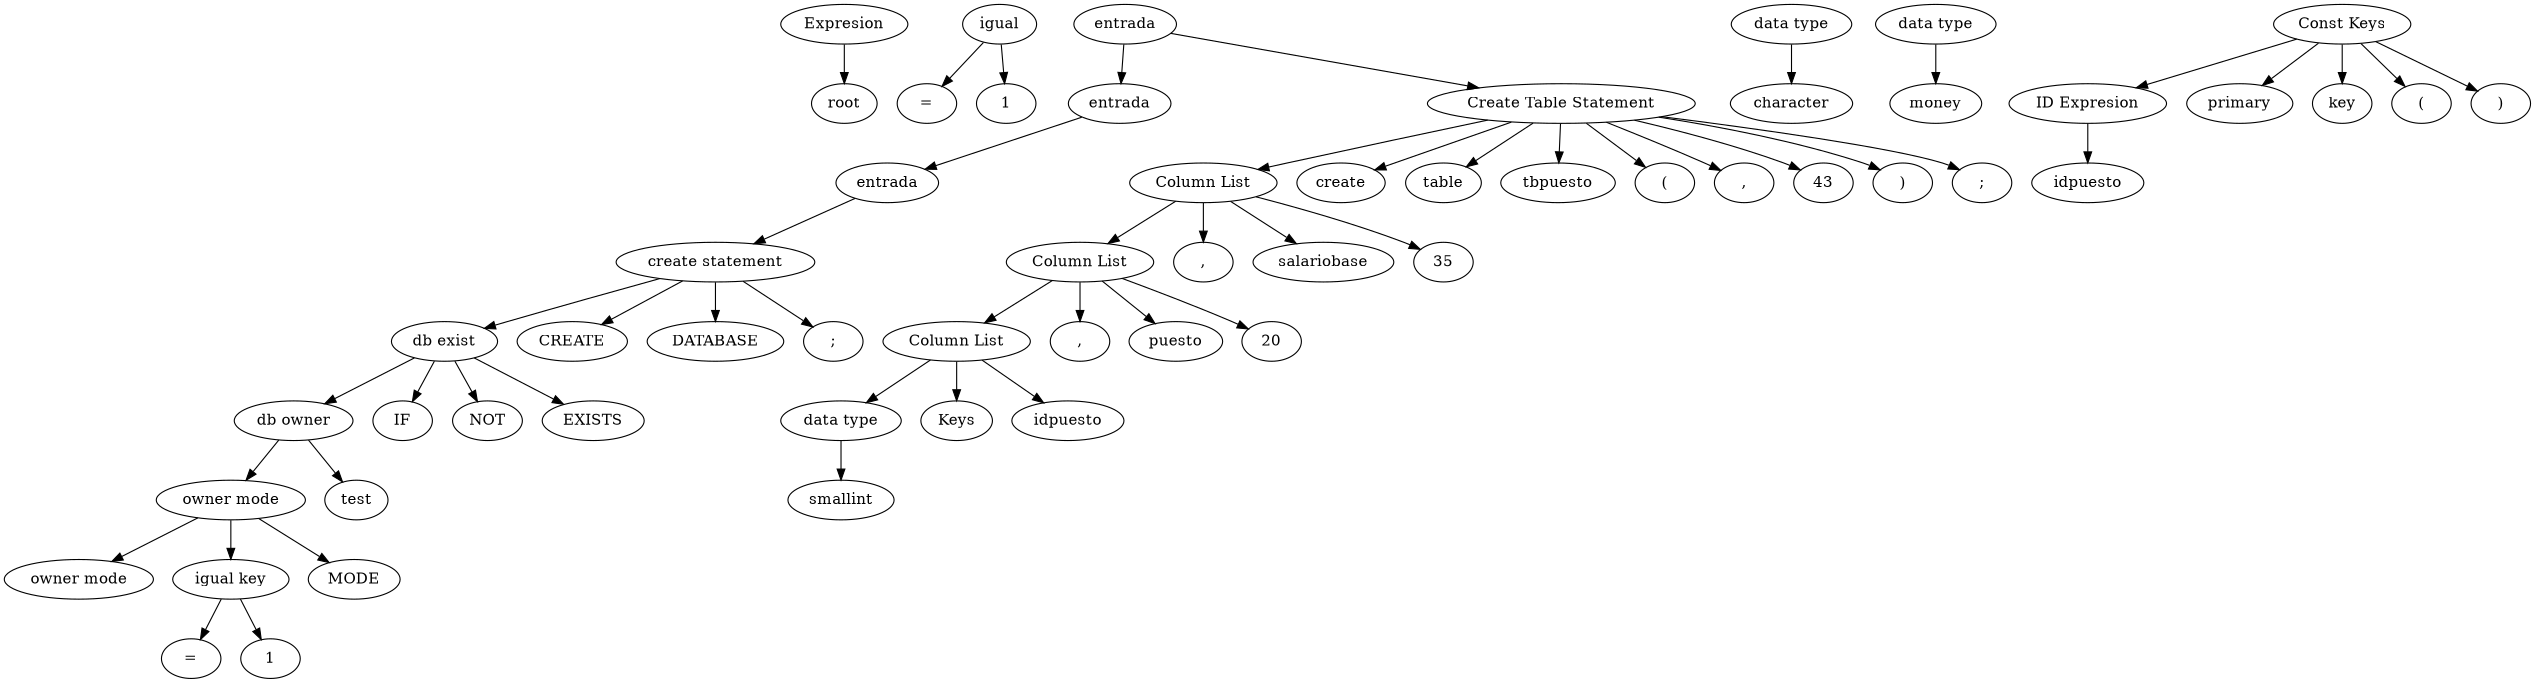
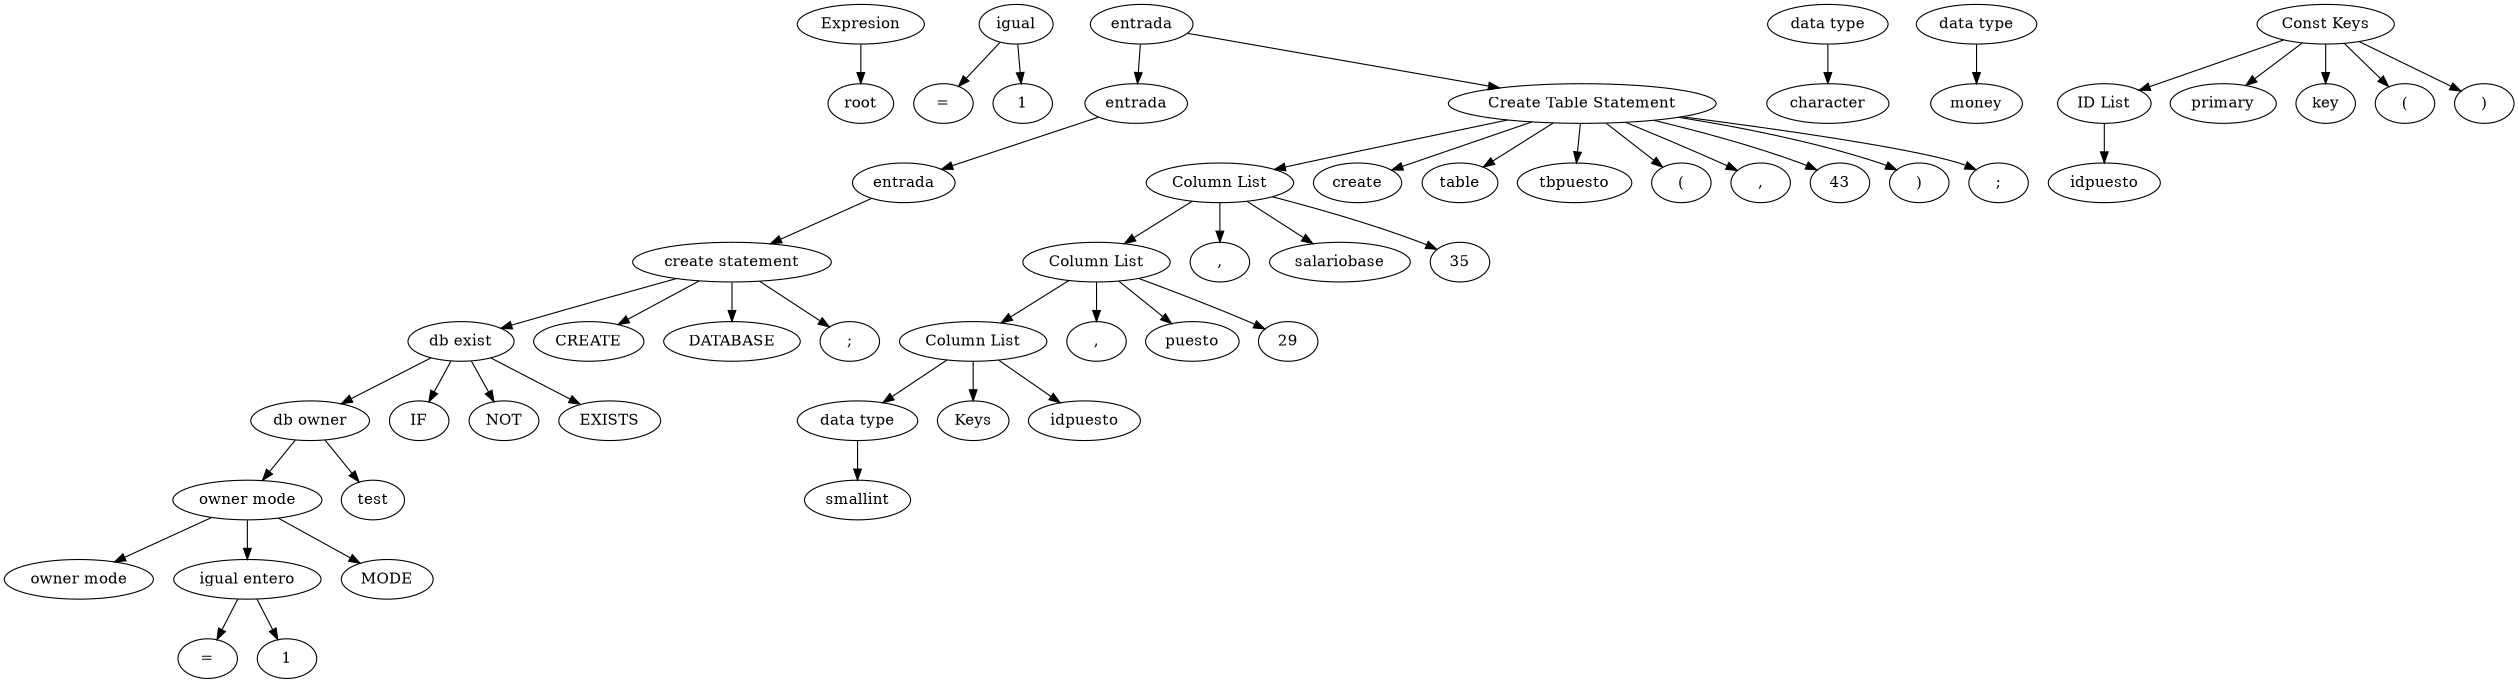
(2088, 104) -> (2104, 104)
(1272, 341) -> (1288, 341)
(231, 579) -> (247, 579)
